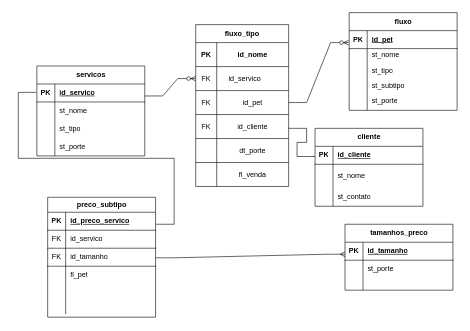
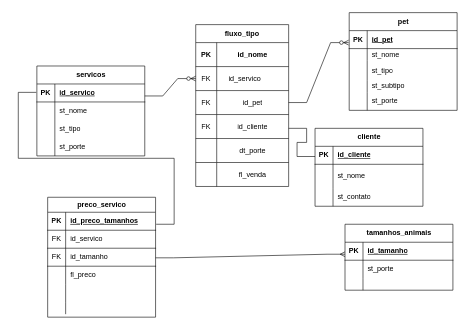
(404, 21) -> (404, 21)
(102, 205) -> (102, 205)
(101, 221) -> (104, 221)
(400, 233) -> (400, 233)
(82, 275) -> (86, 275)
